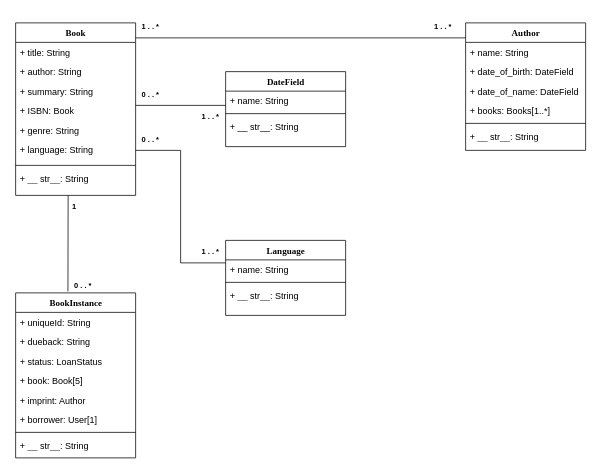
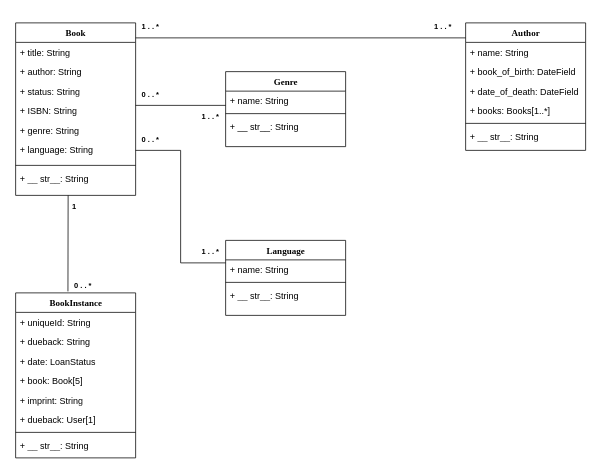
(526, 78) -> (526, 78)
(286, 82) -> (286, 82)
(58, 92) -> (56, 92)
(526, 97) -> (526, 97)
(47, 112) -> (50, 112)
(67, 362) -> (62, 362)
(57, 401) -> (56, 401)
(64, 421) -> (62, 421)
